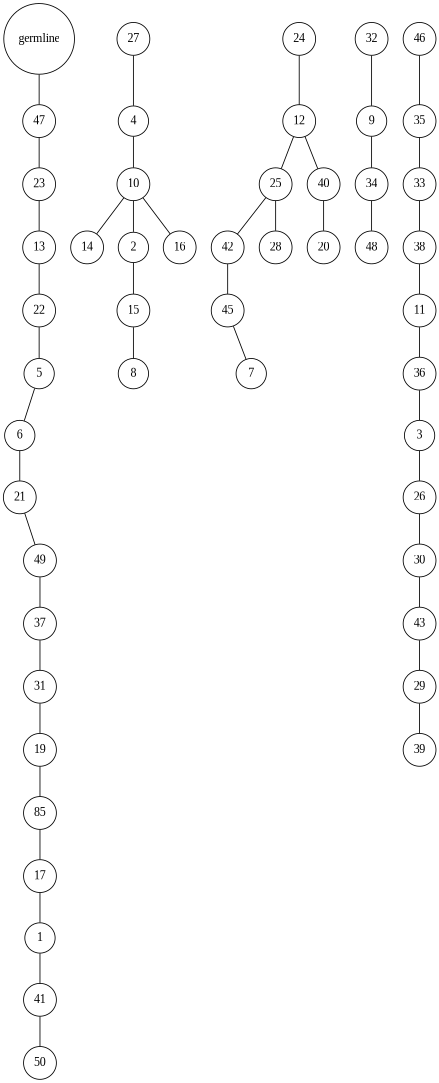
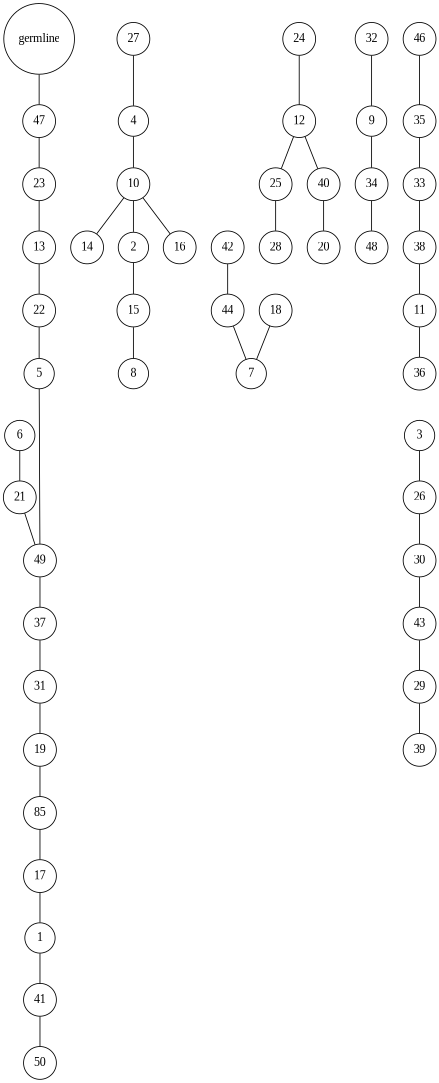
(252, 216) -> none
(228, 311) -> (228, 311)
none -> (276, 311)
(29, 405) -> (40, 466)
(420, 405) -> none
